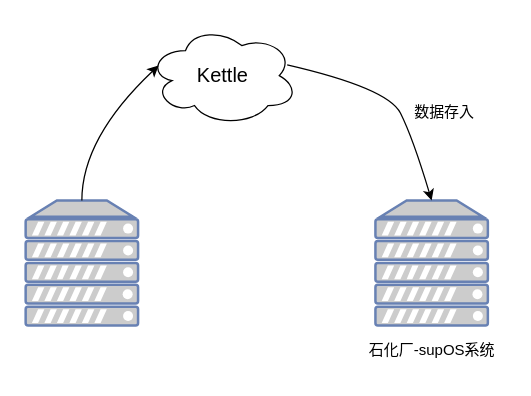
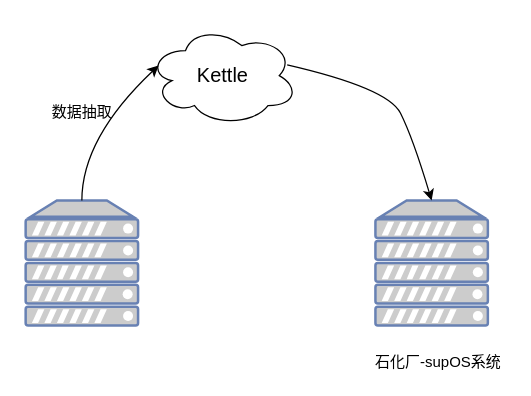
none -> (82, 113)
(444, 113) -> none
(432, 351) -> (438, 363)
